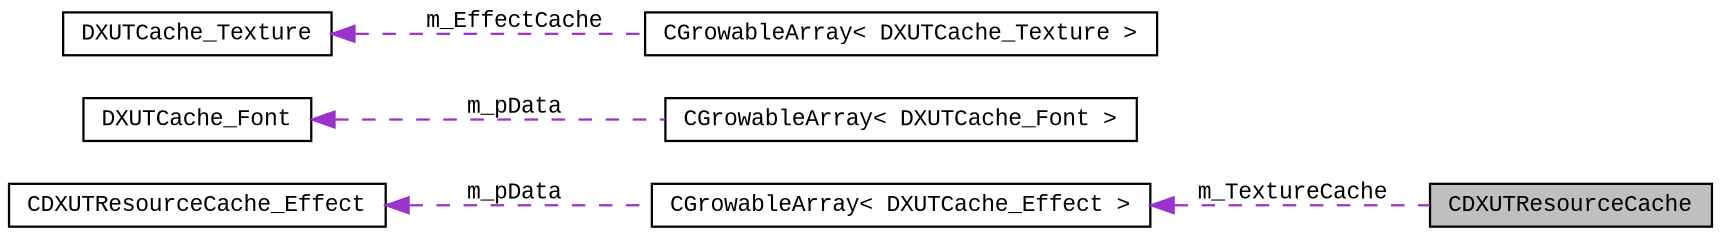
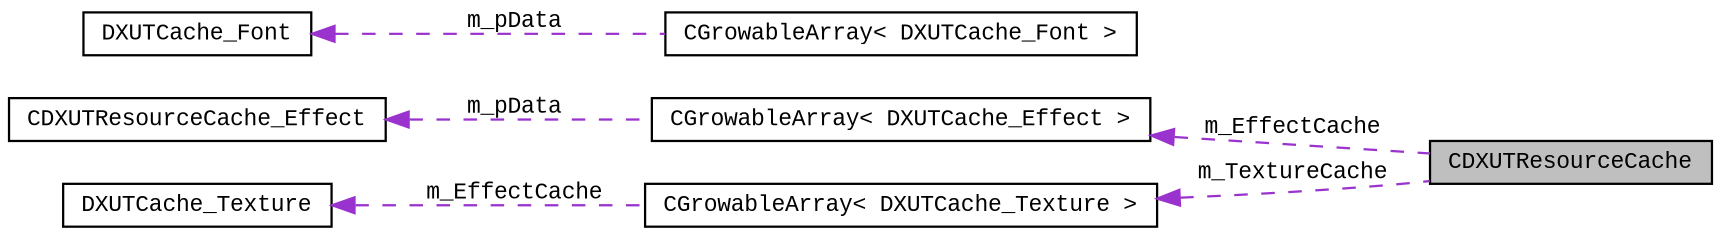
none -> (1305, 191)
(1294, 193) -> (1294, 127)
